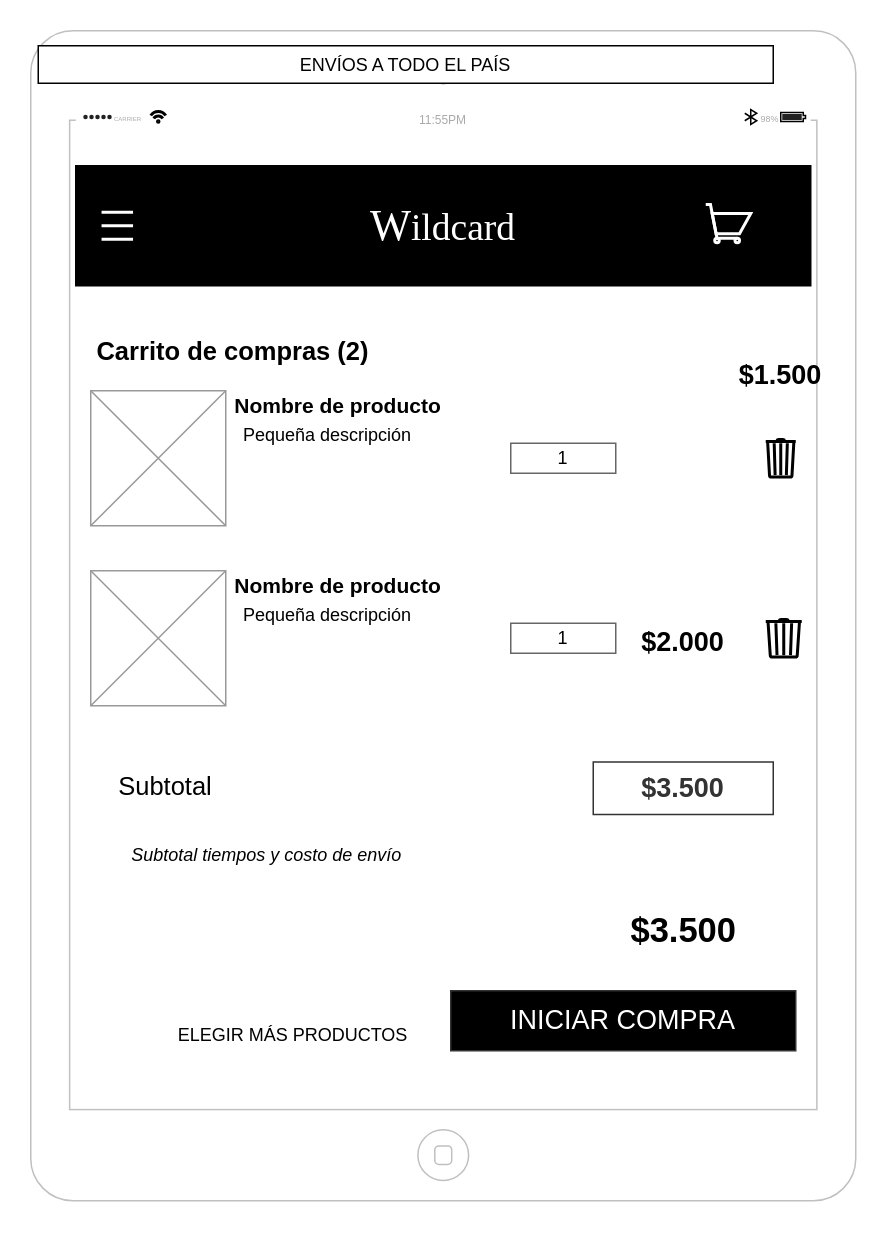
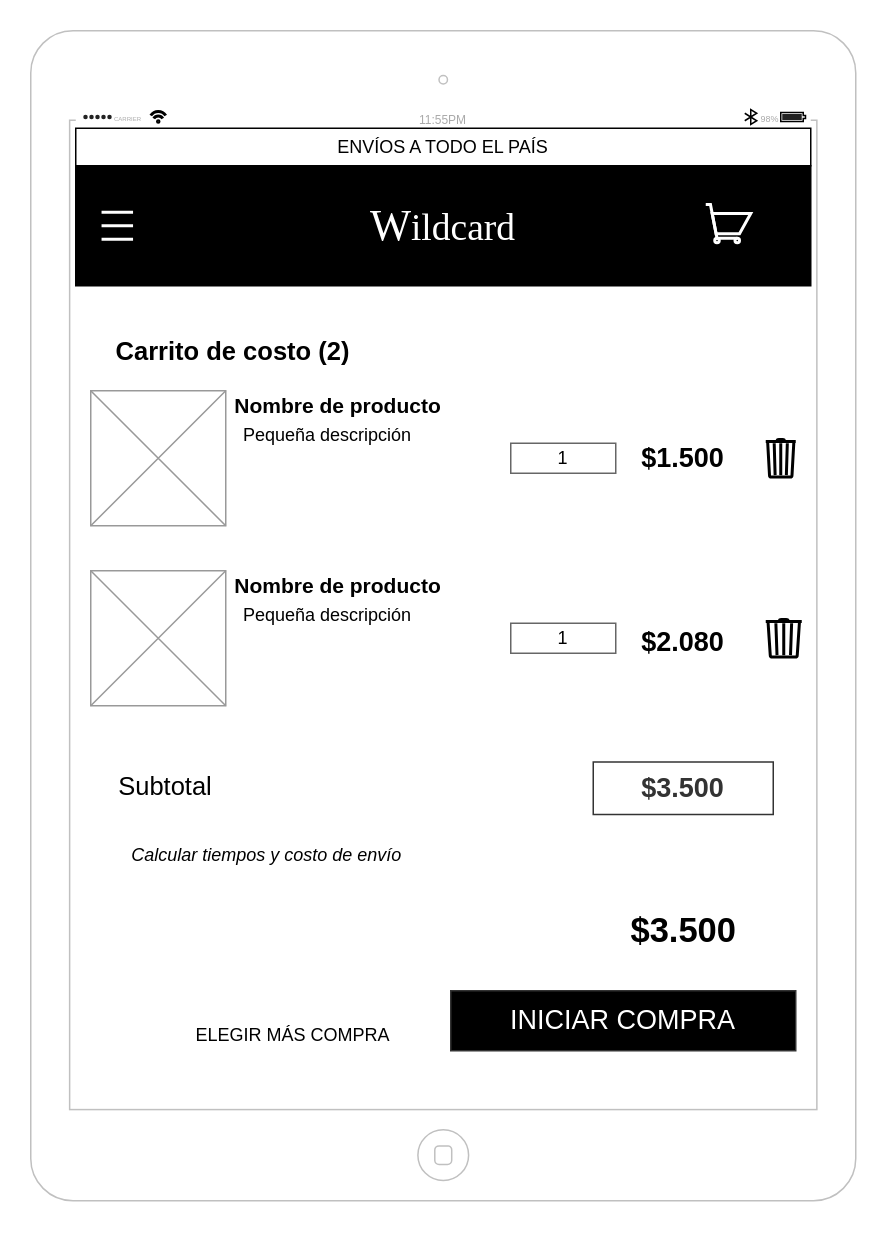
(406, 65) -> (443, 147)
(233, 353) -> (233, 353)
(781, 376) -> (683, 458)
(683, 643) -> (683, 643)
(267, 856) -> (267, 856)
(293, 1036) -> (293, 1036)
